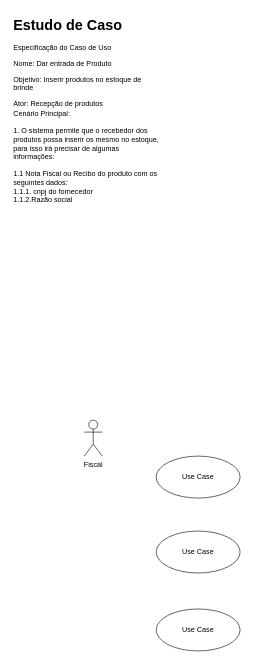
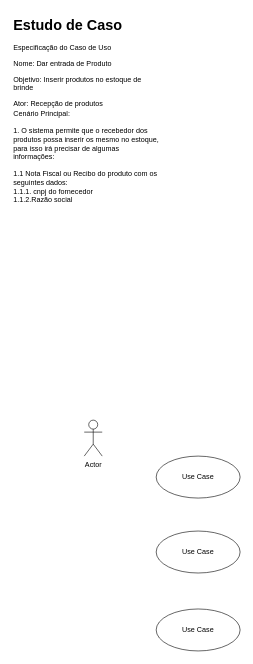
(94, 465) -> (94, 465)
